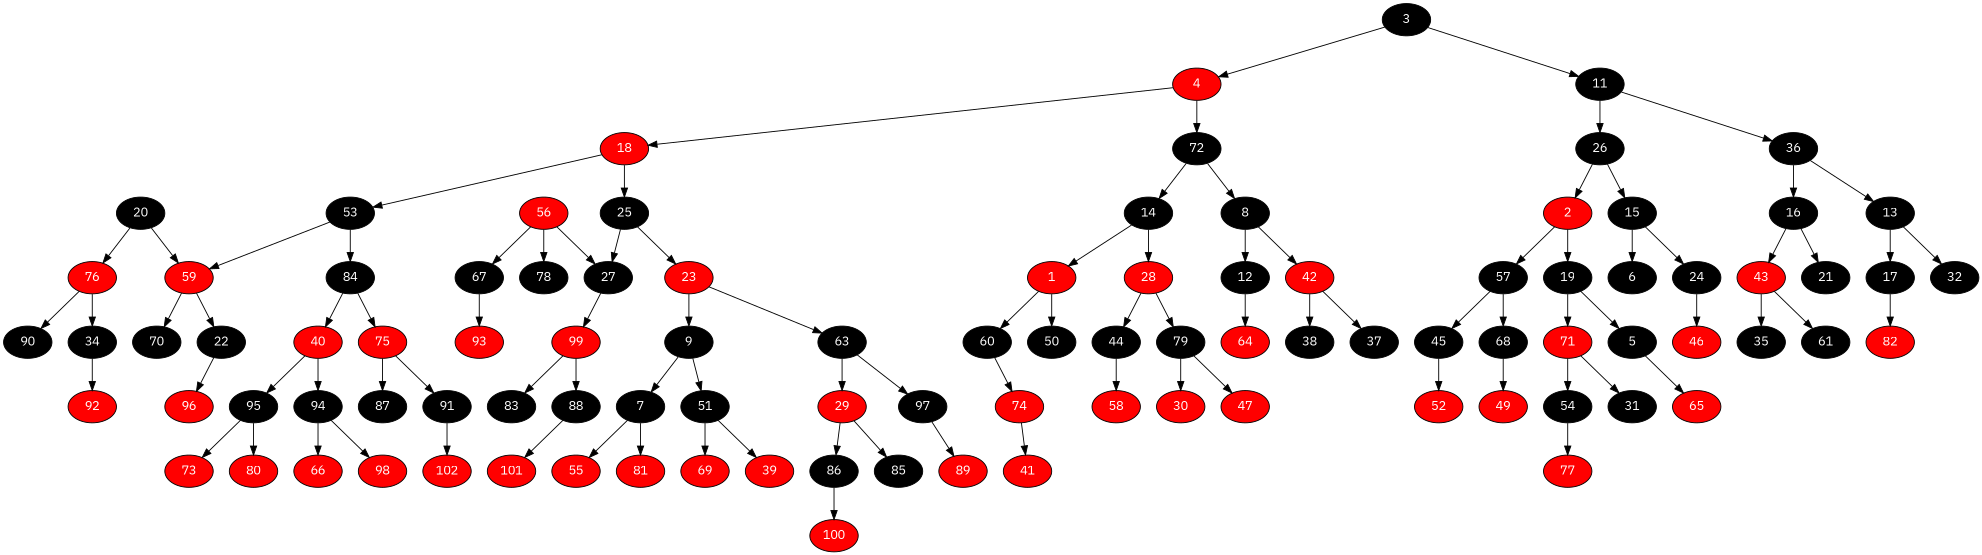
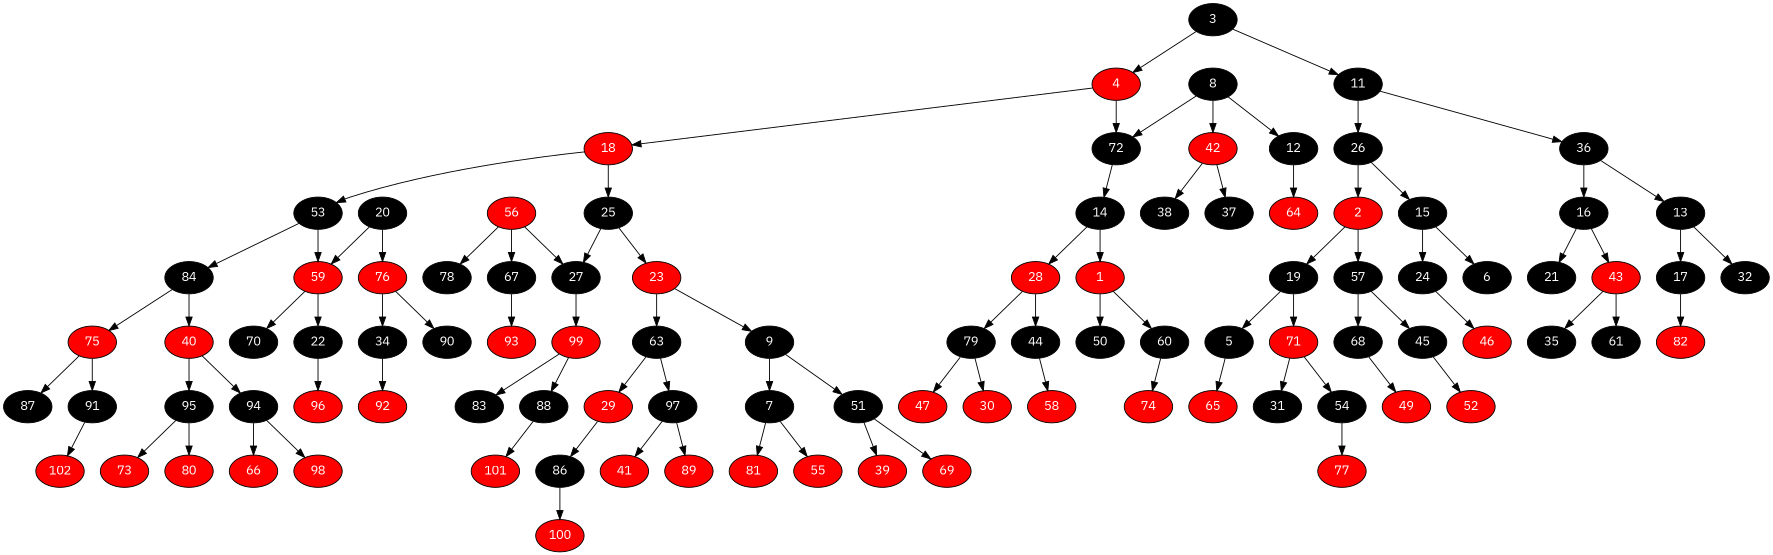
(1218, 177) -> (1168, 114)
(1023, 434) -> (651, 435)
(899, 471) -> none
